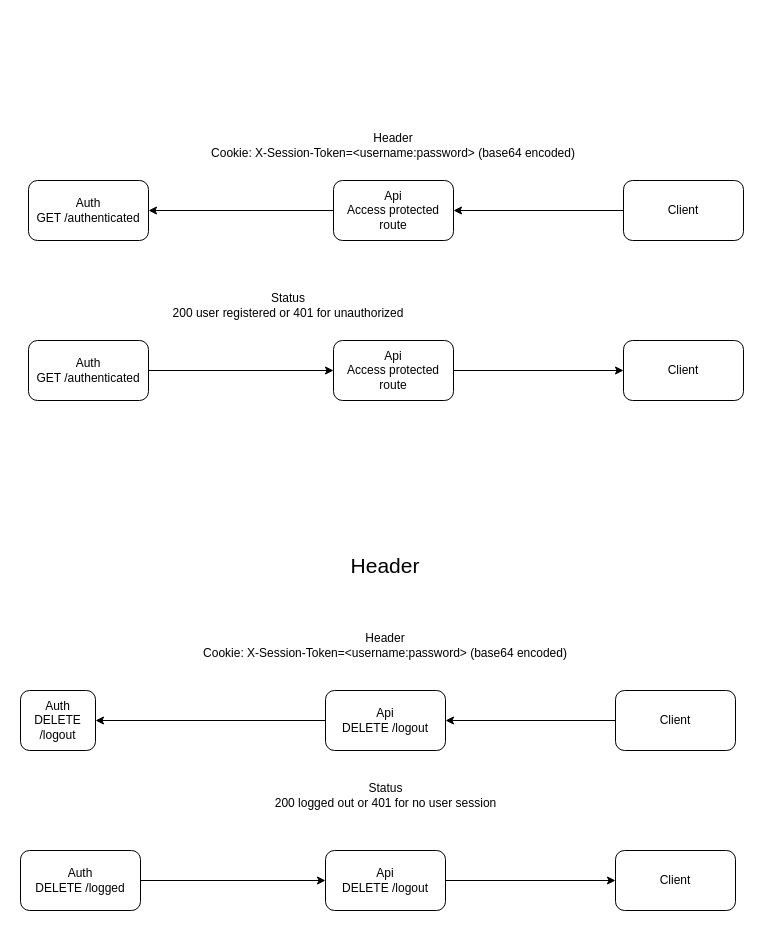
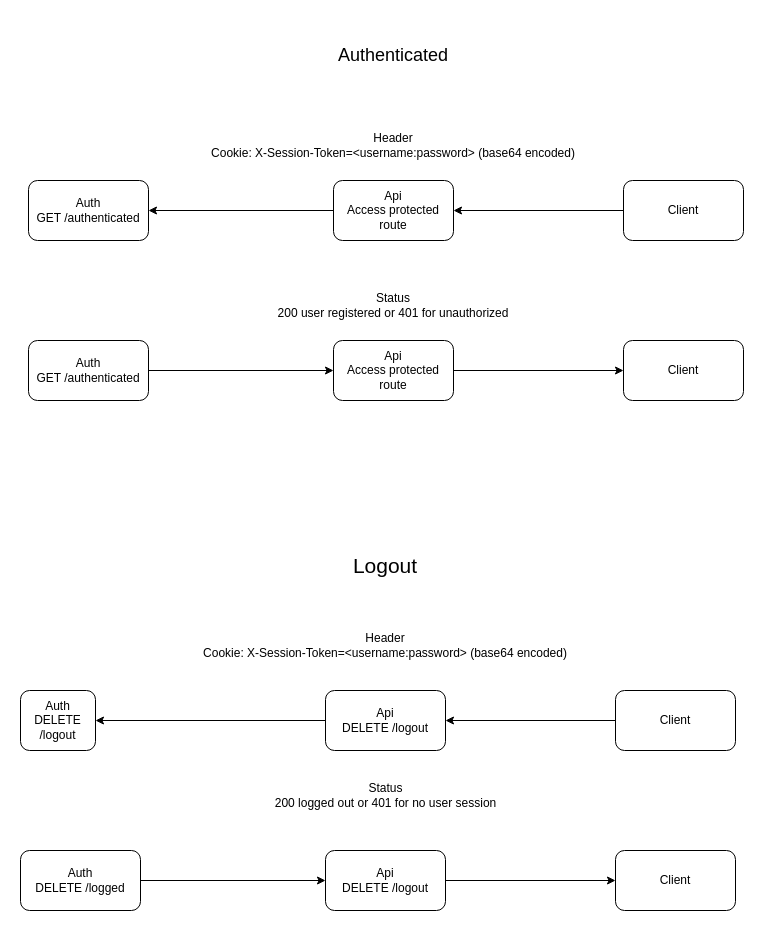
none -> (394, 56)
(289, 306) -> (394, 306)
(386, 566) -> (386, 566)
